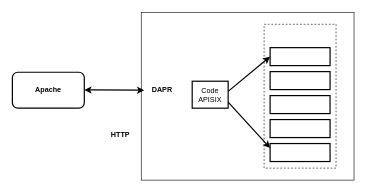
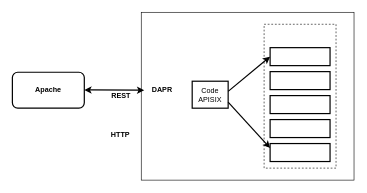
none -> (121, 96)
